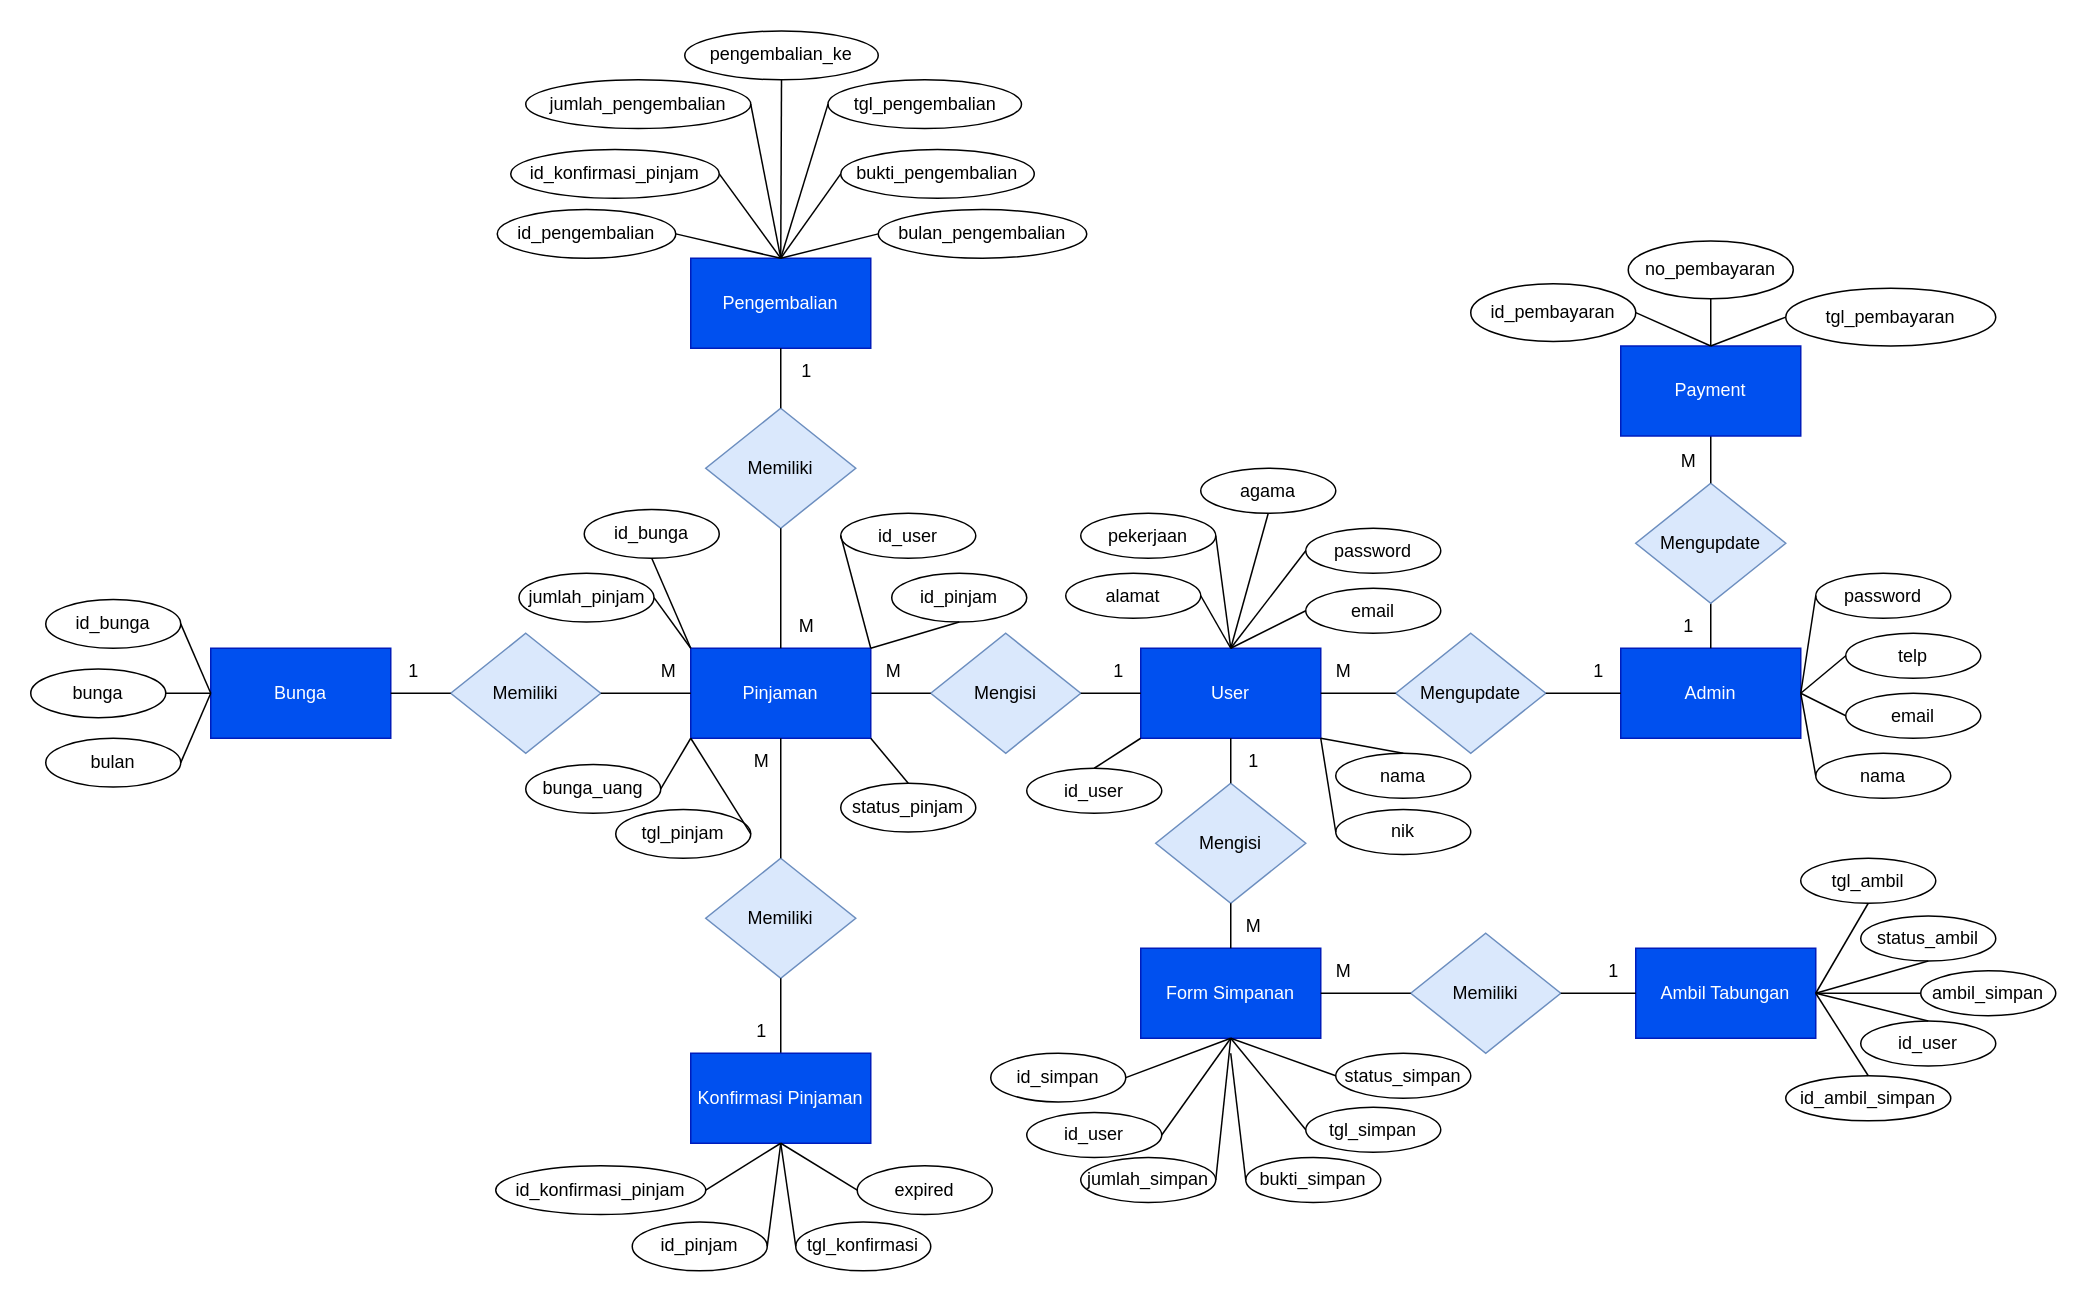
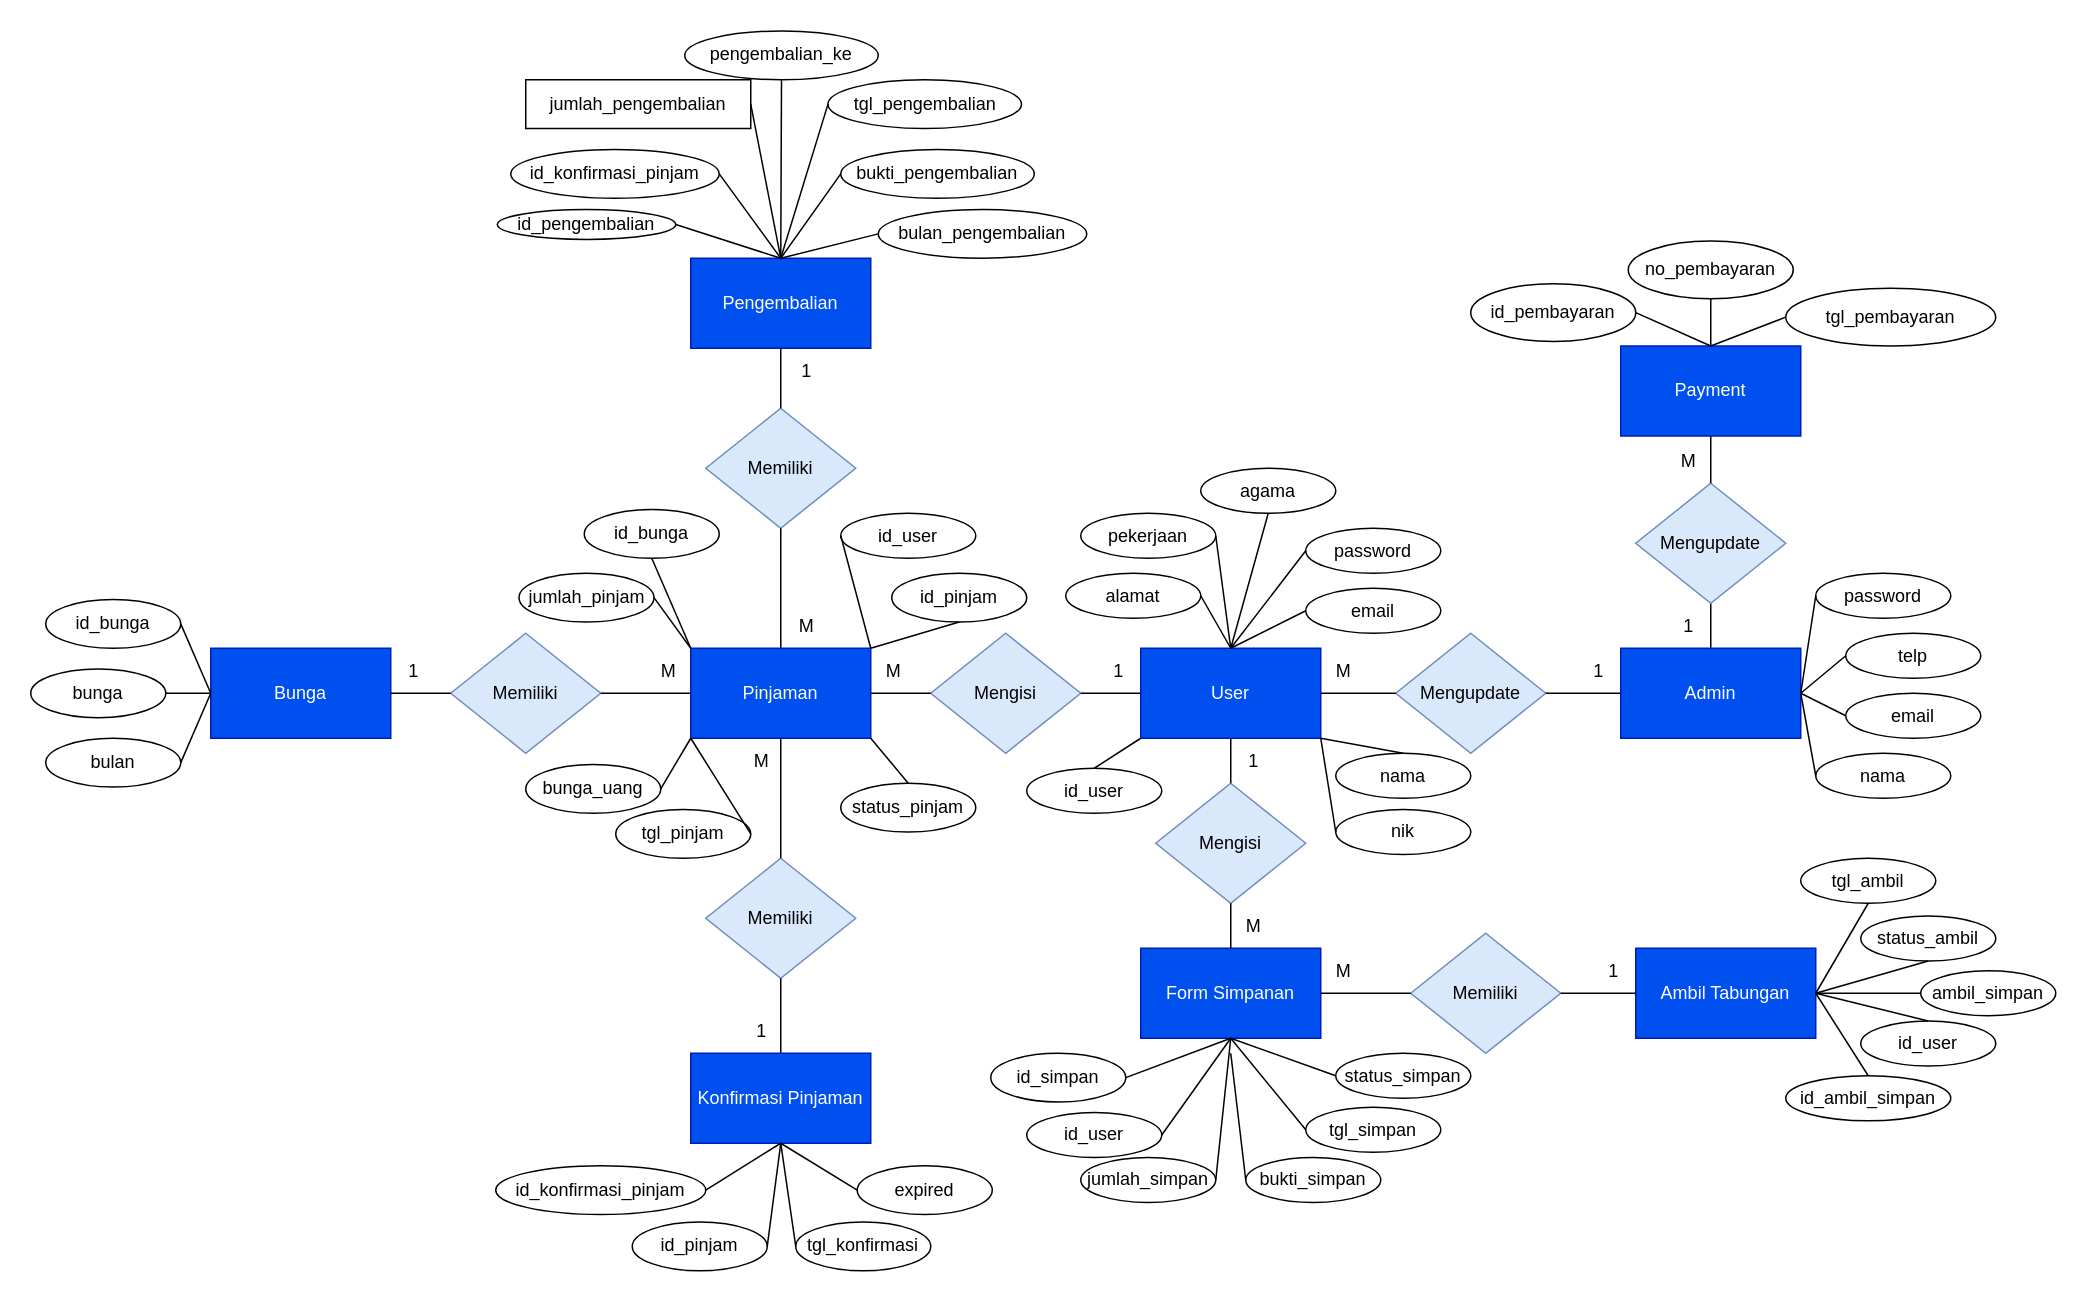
(638, 104) -> (638, 104)
(587, 234) -> (587, 224)
